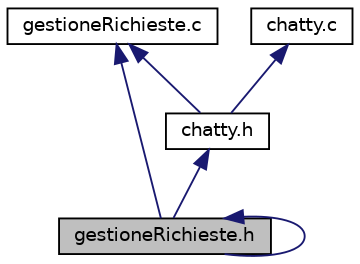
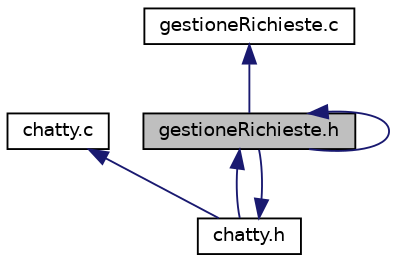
(172, 85) -> (237, 193)
